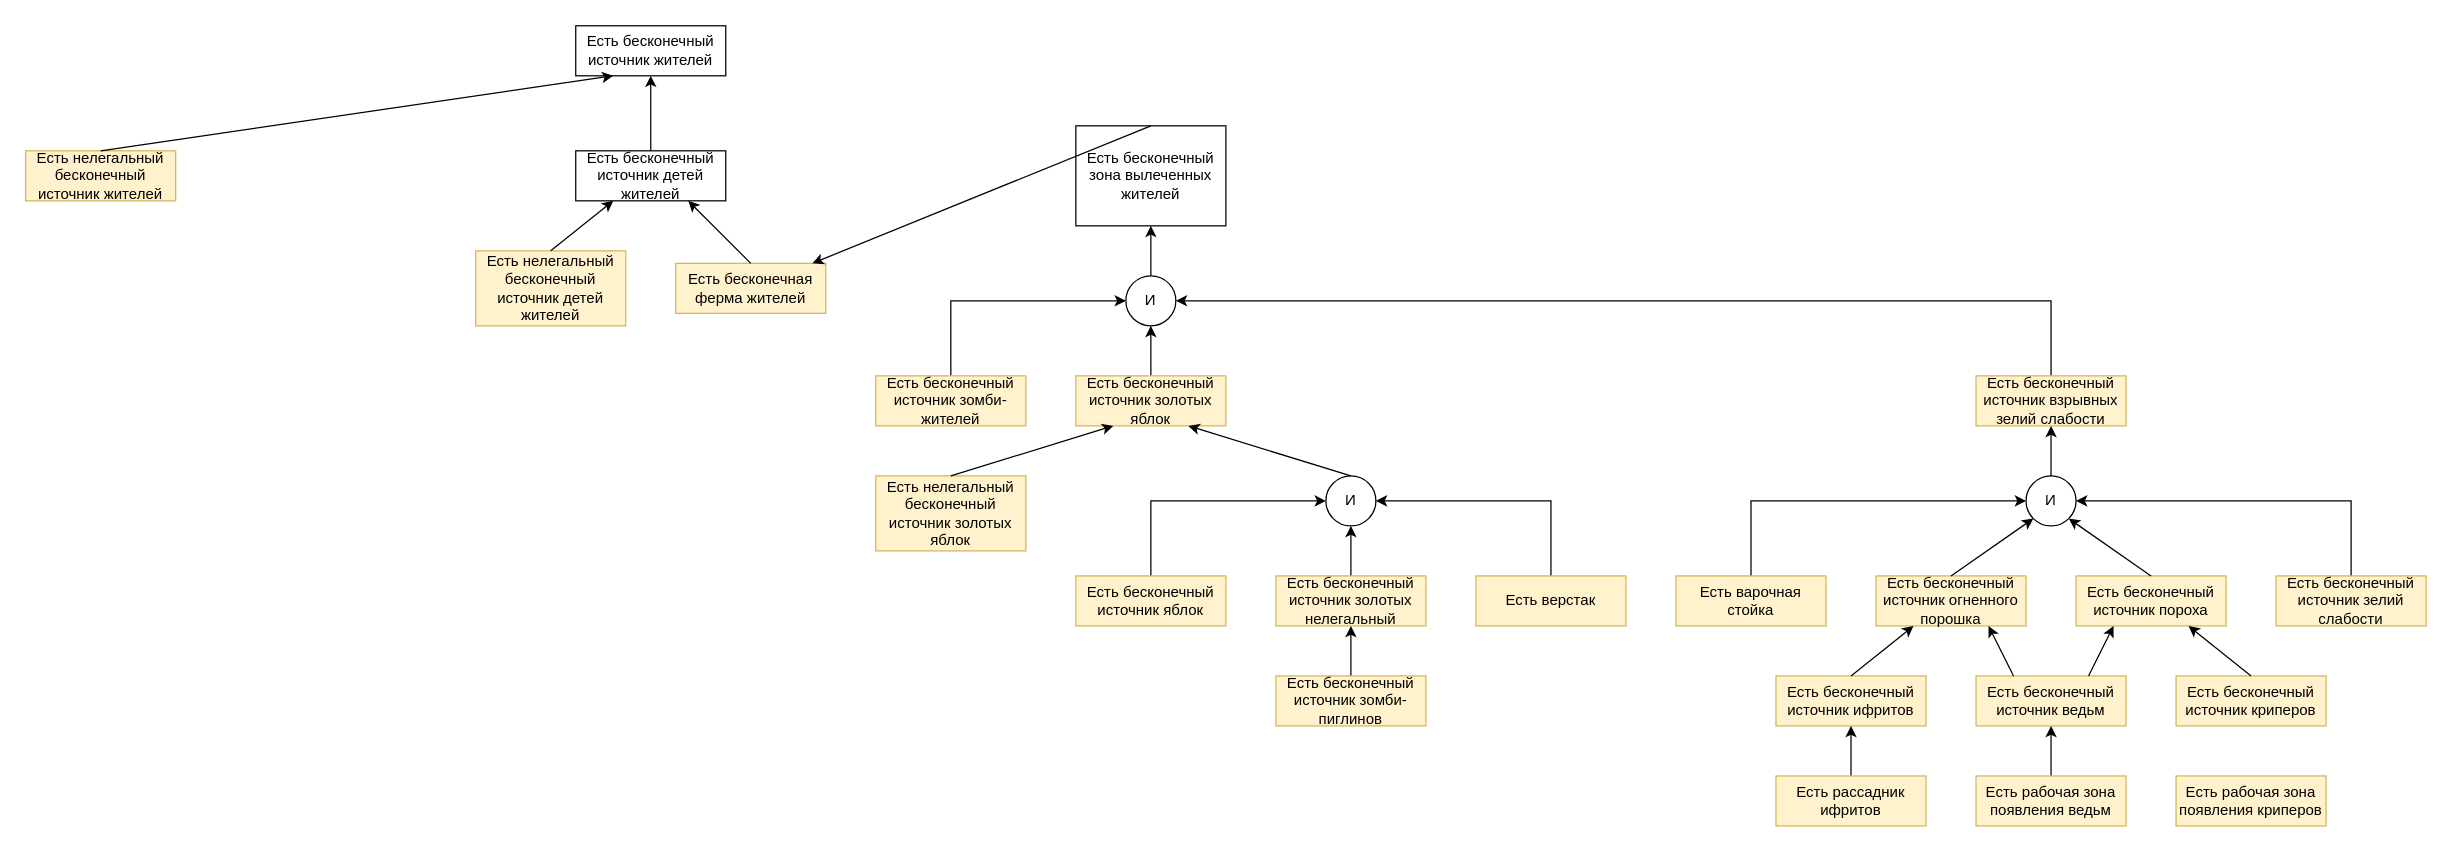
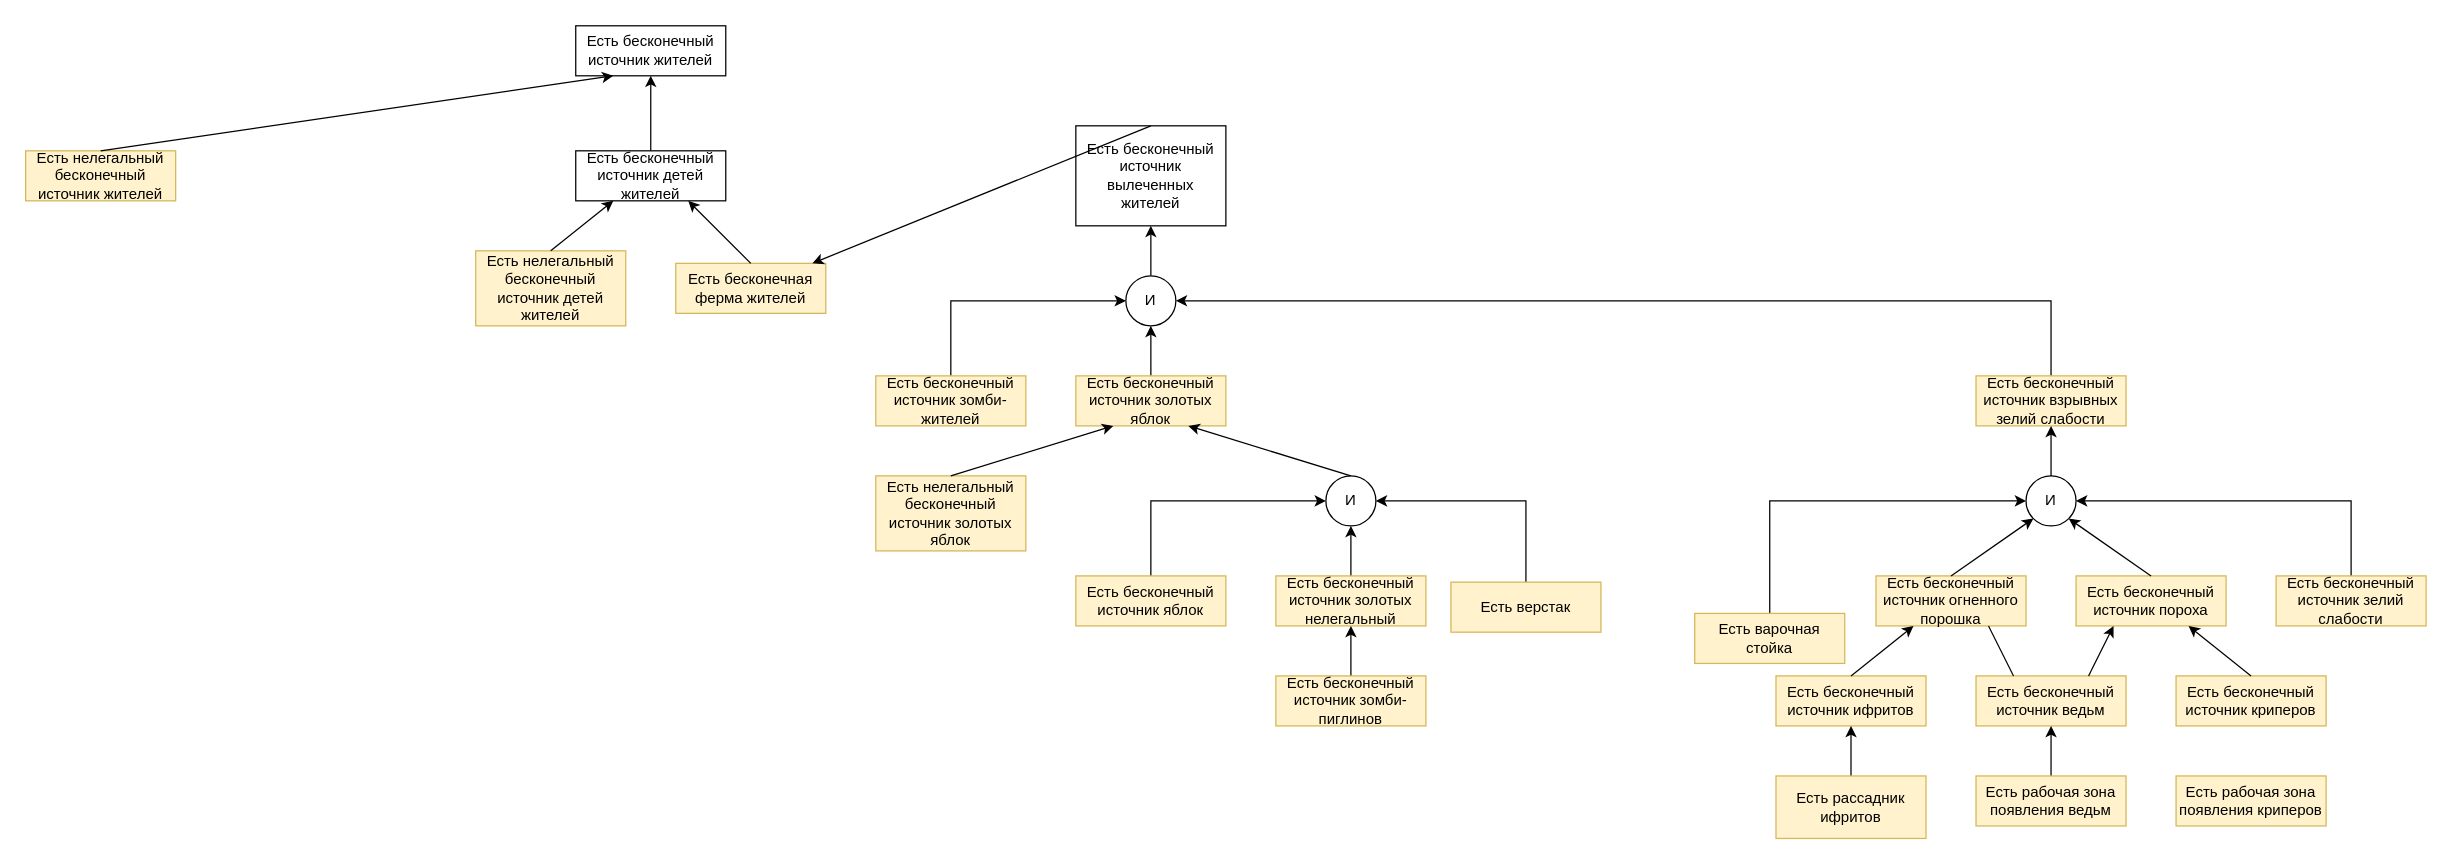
(1151, 176) -> (1151, 176)
(1551, 601) -> (1526, 607)
(1751, 601) -> (1769, 638)
(1993, 635) -> (1991, 631)
(1851, 801) -> (1851, 807)
